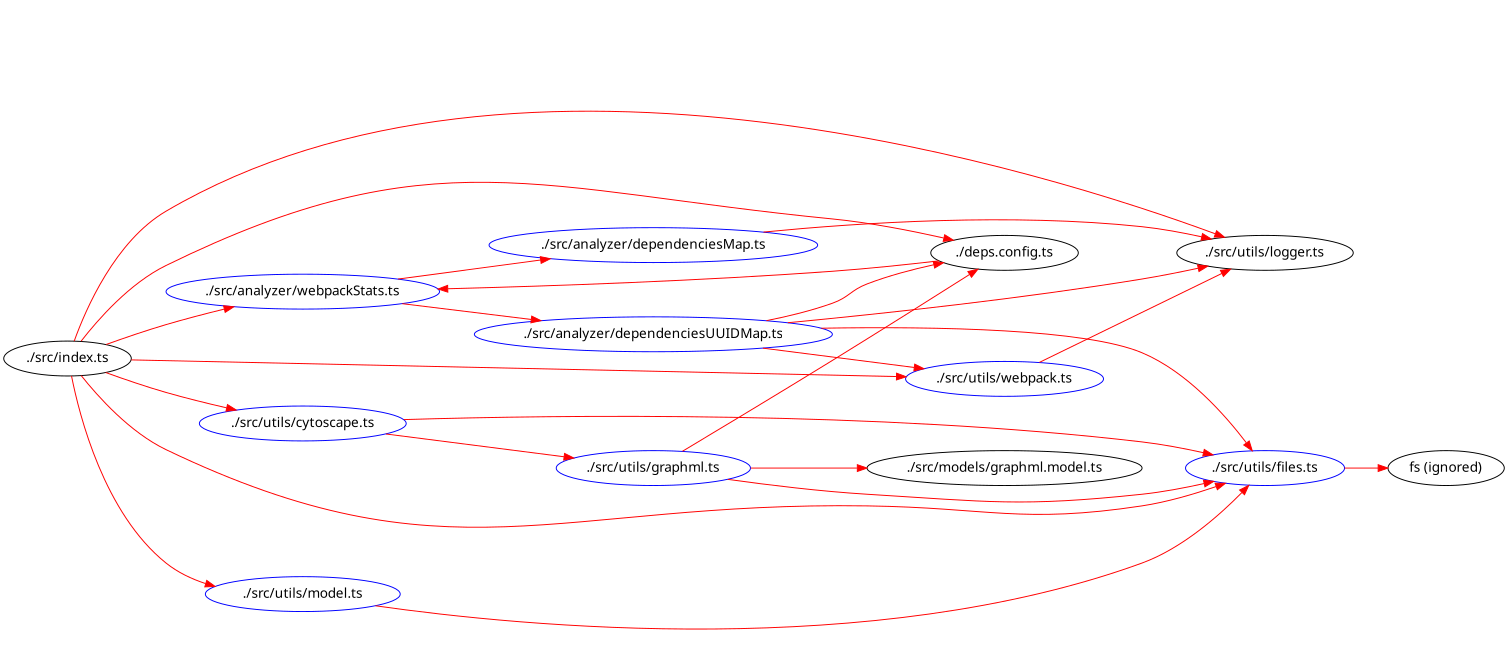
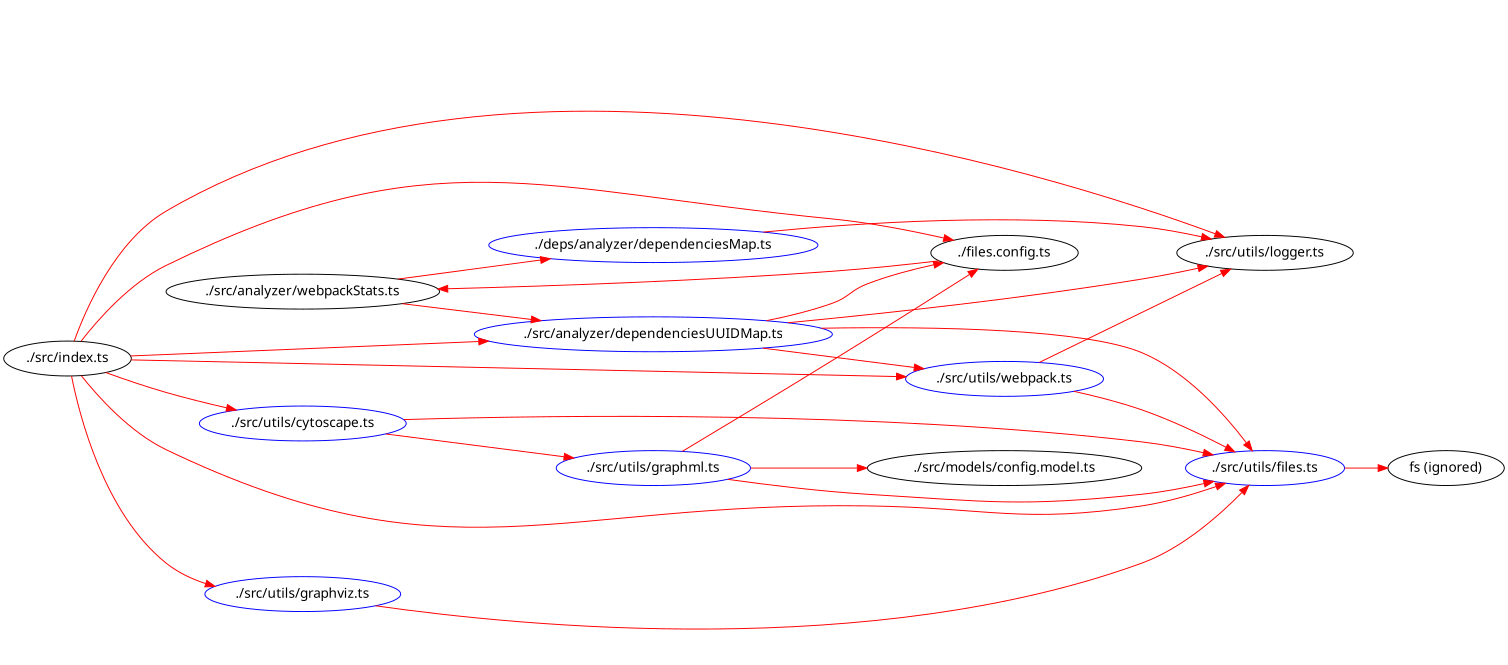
(653, 245) -> (653, 245)
(1005, 253) -> (1005, 253)
(303, 292) -> (303, 292)
(165, 325) -> (305, 349)
none -> (1152, 414)
(1005, 468) -> (1005, 468)
(303, 594) -> (303, 594)
